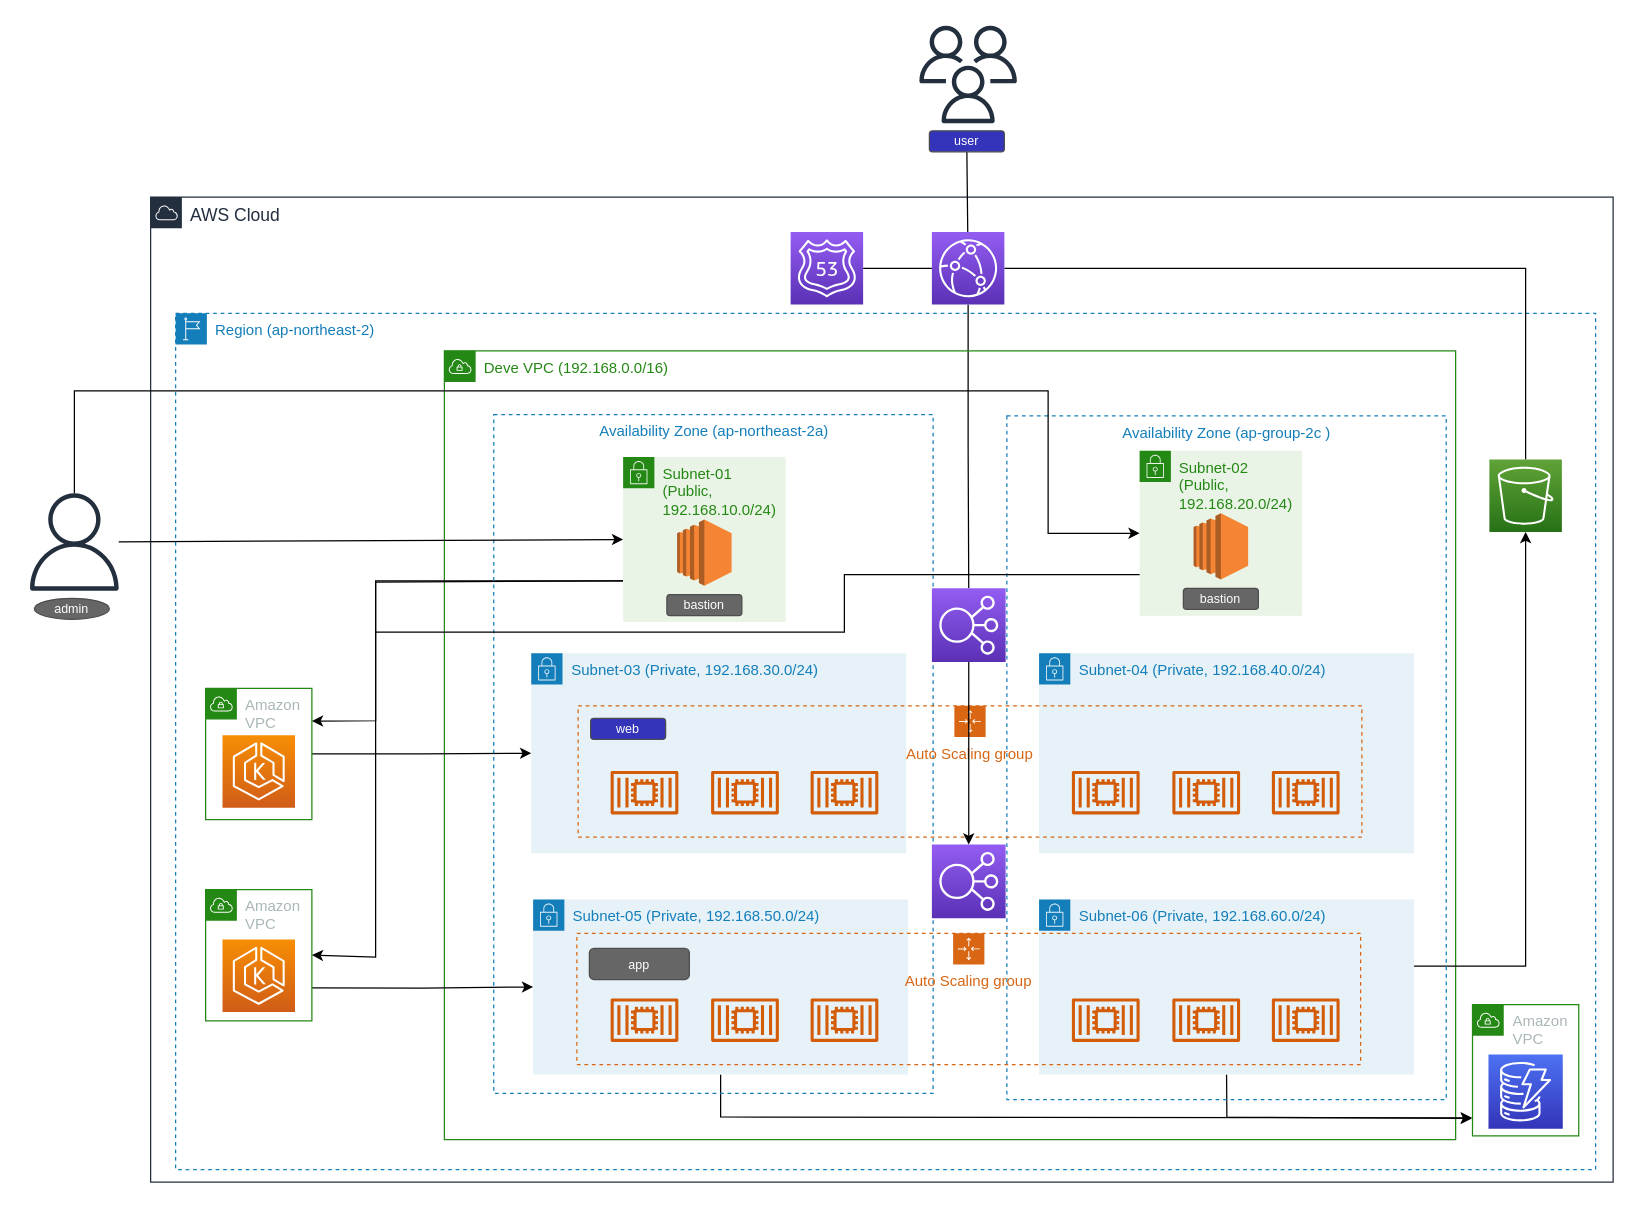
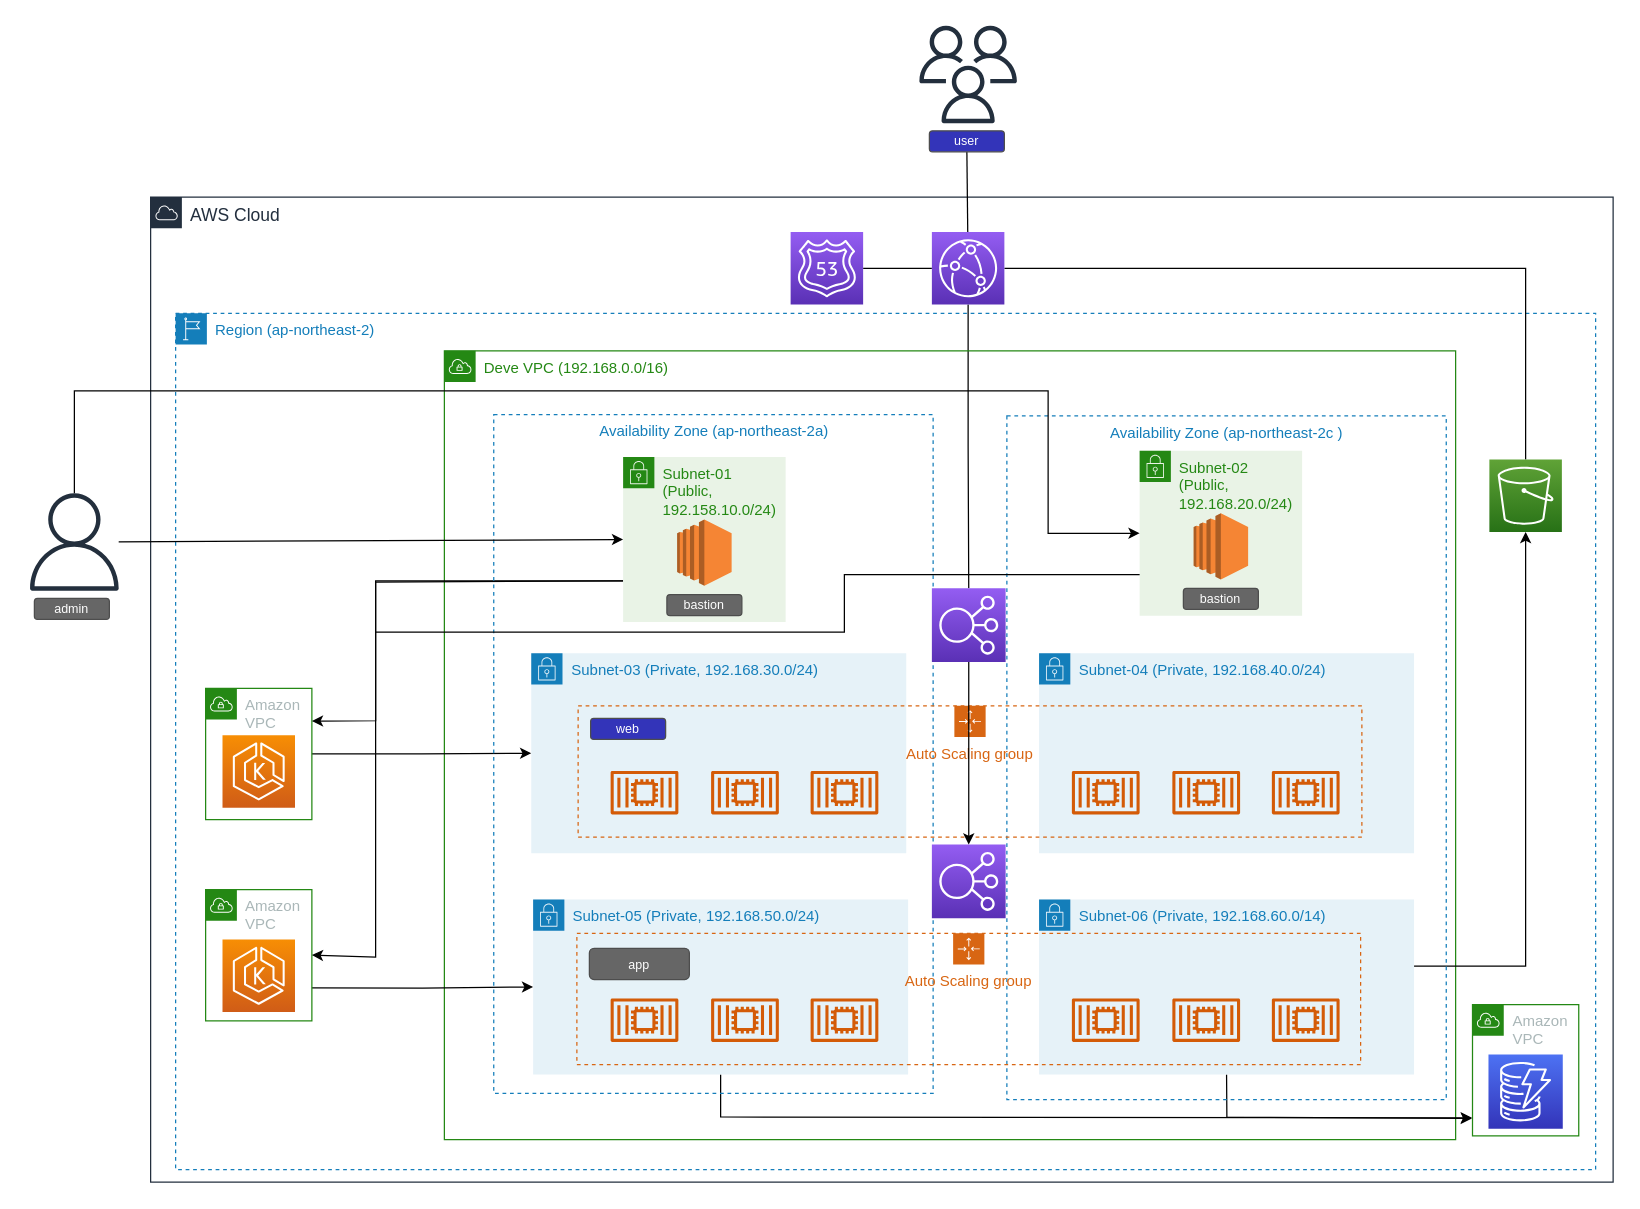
(1227, 433) -> (1227, 433)
(724, 493) -> (724, 493)
(72, 609) -> (72, 609)
(1217, 917) -> (1217, 917)
